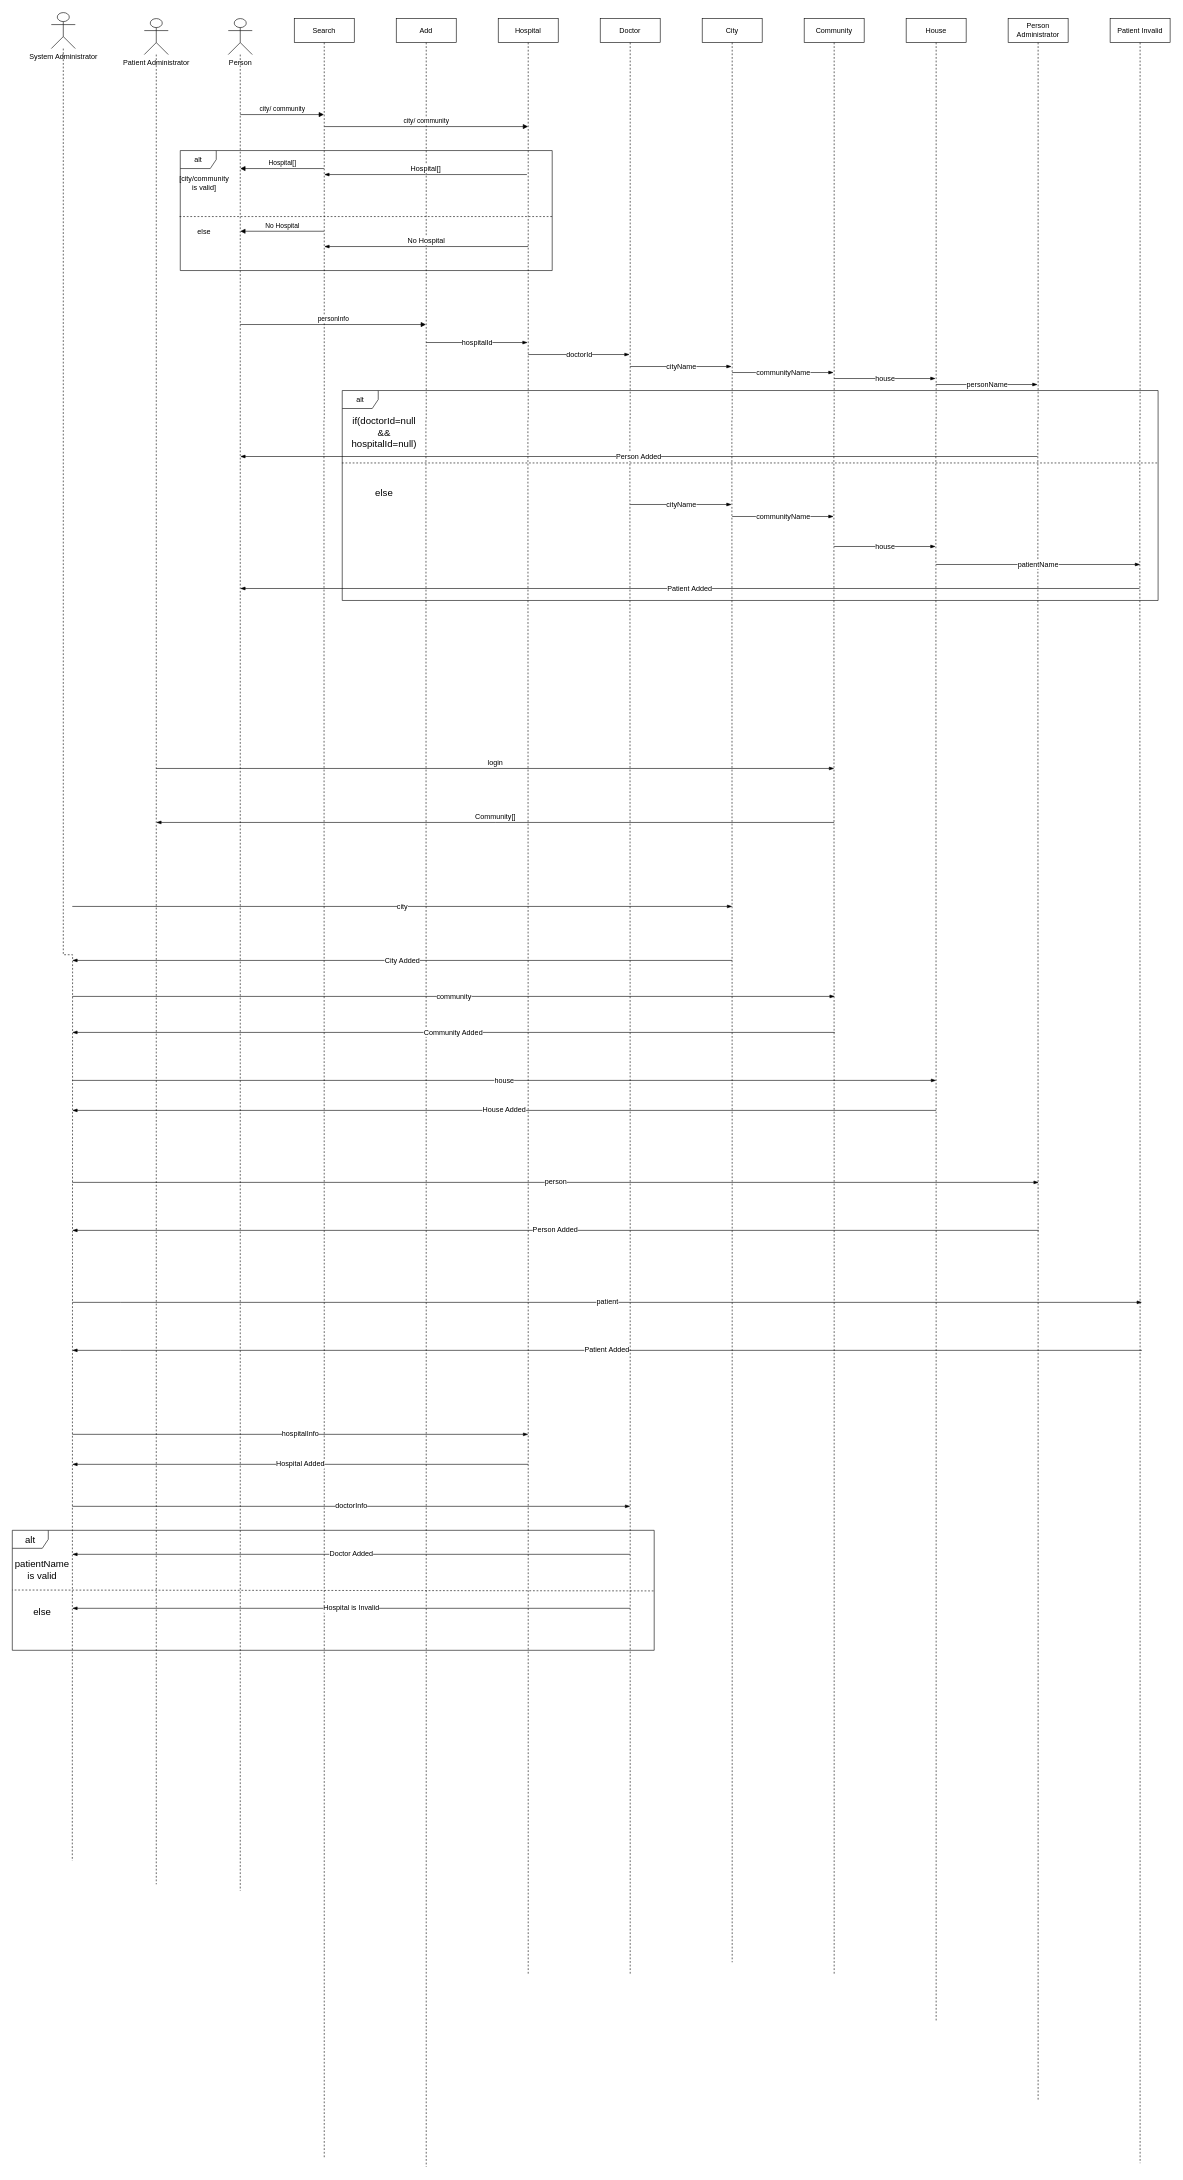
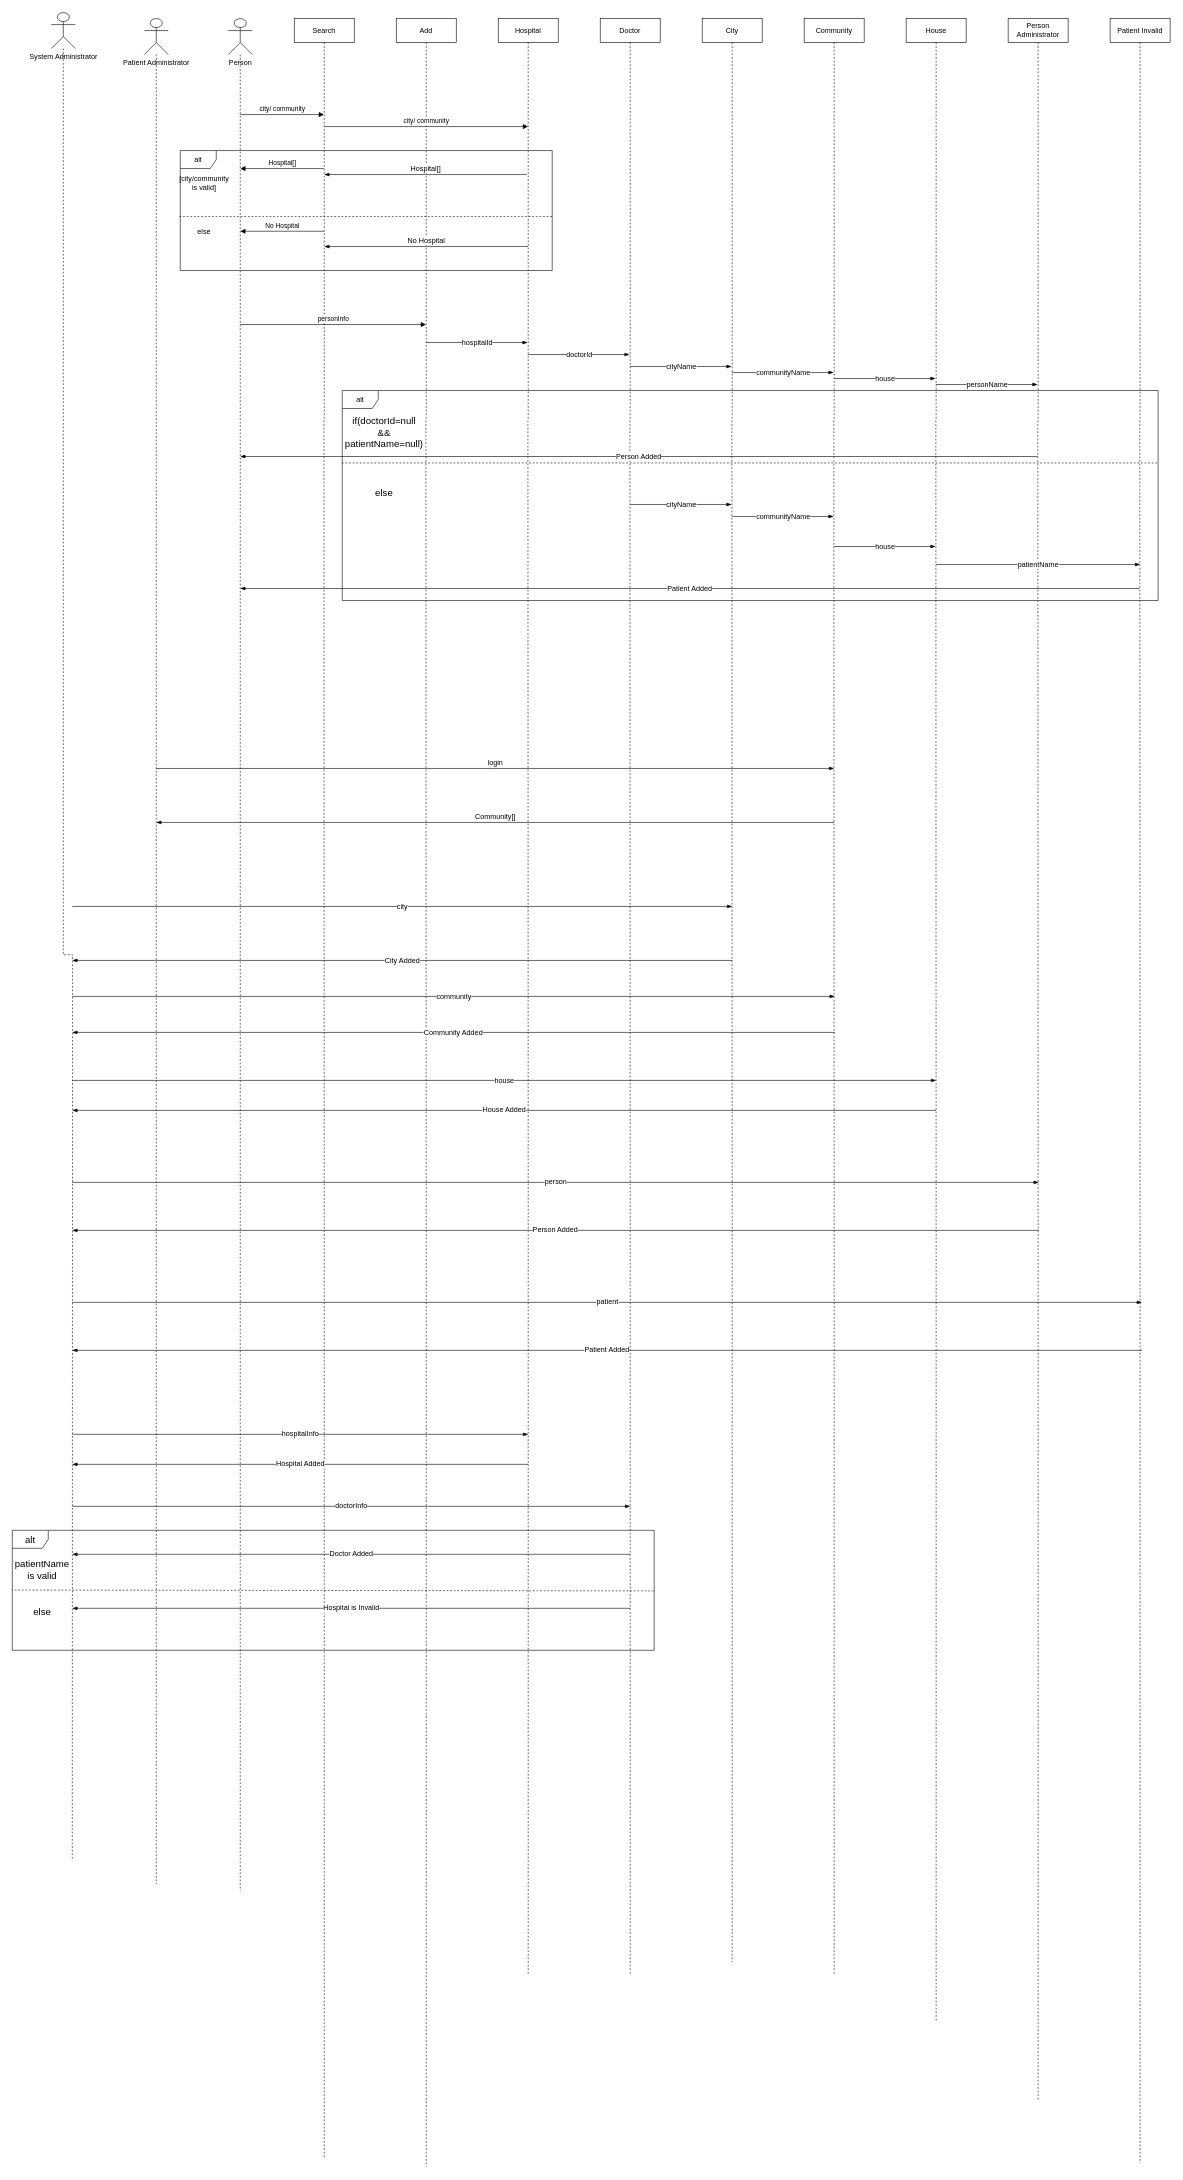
(384, 432) -> (384, 432)
